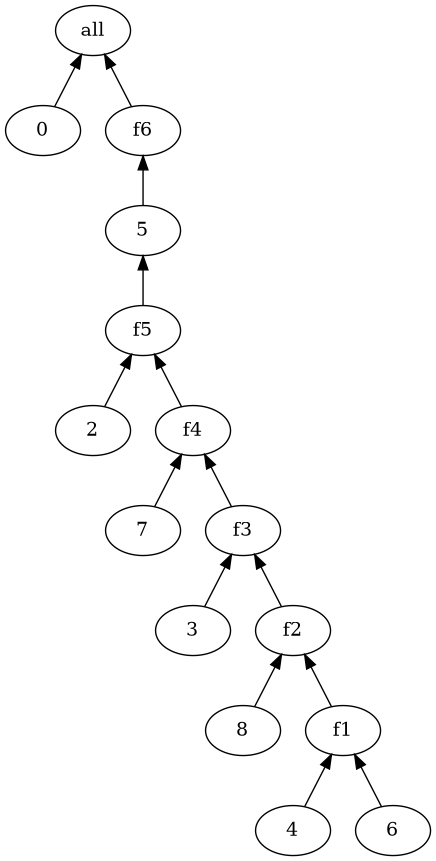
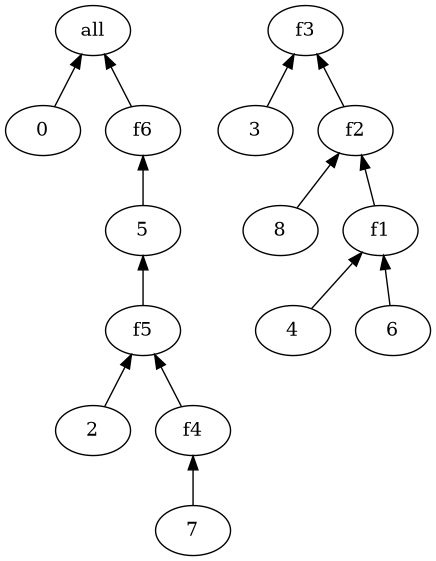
(221, 487) -> none
